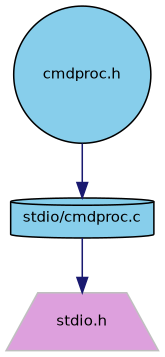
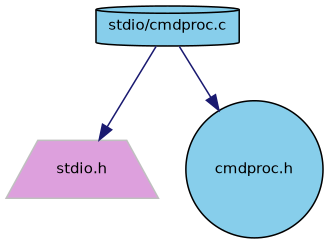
(82, 163) -> (195, 72)
